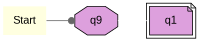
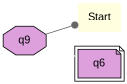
(57, 21) -> (59, 30)
(171, 21) -> (99, 64)
